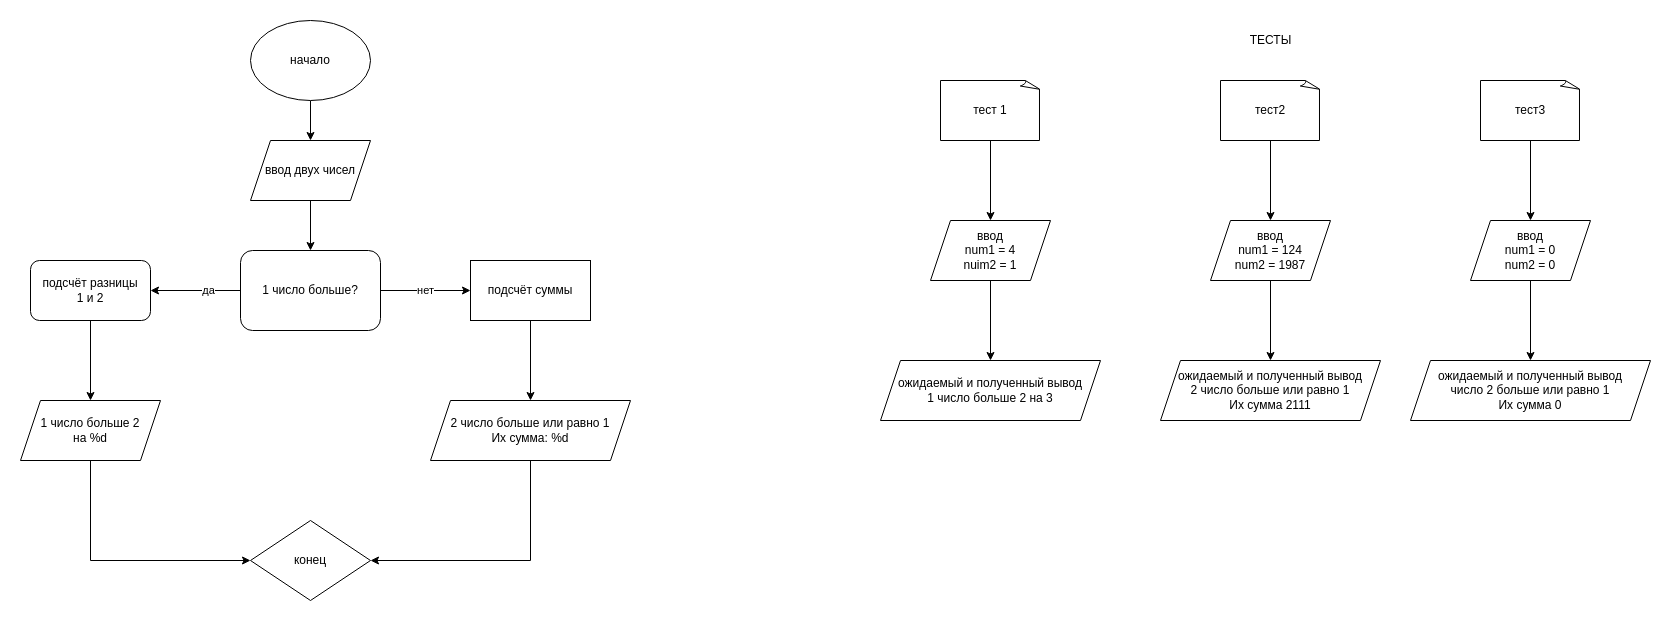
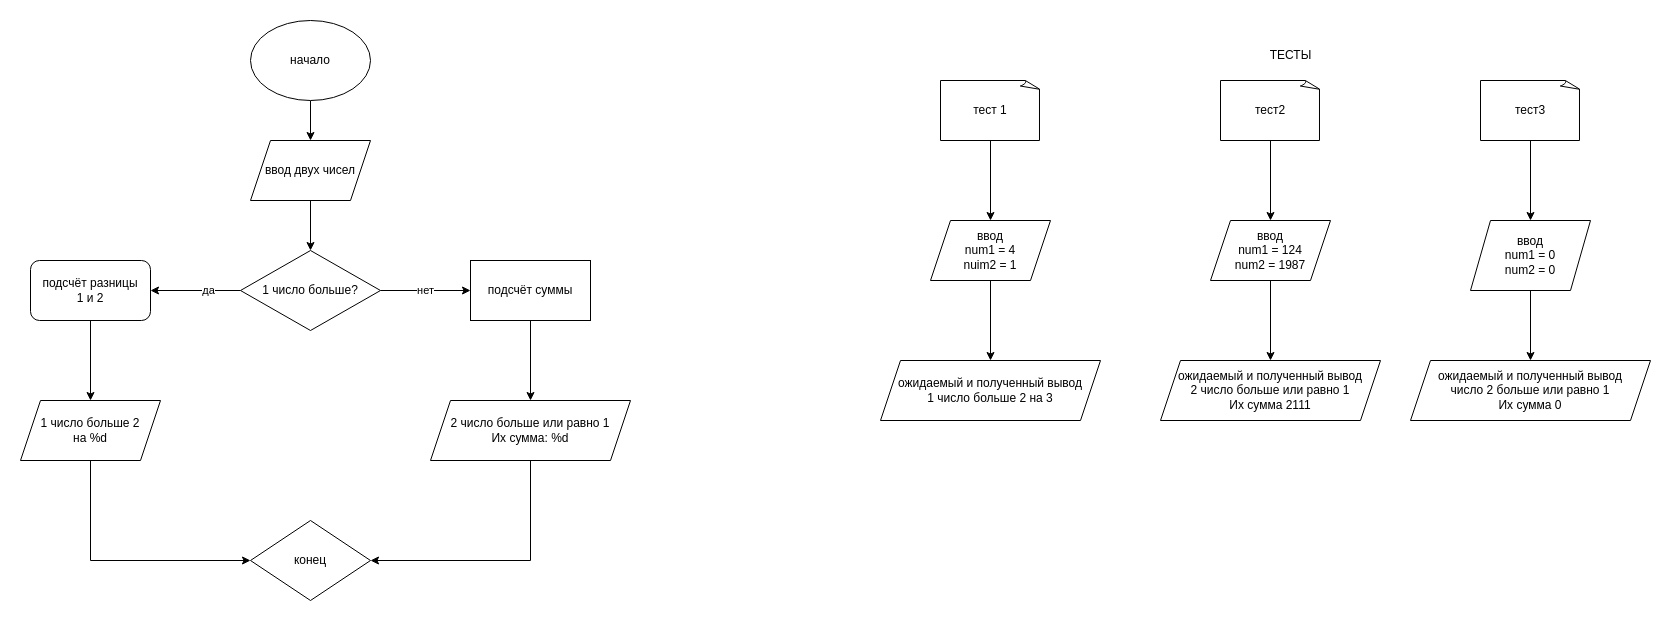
(1271, 41) -> (1291, 56)
(1531, 251) -> (1531, 256)
(311, 291) -> (311, 291)
